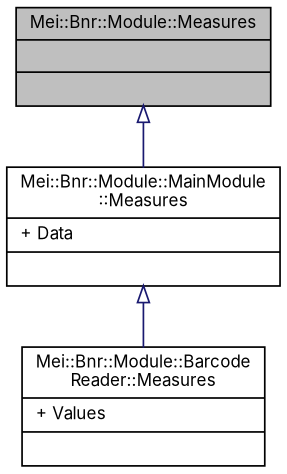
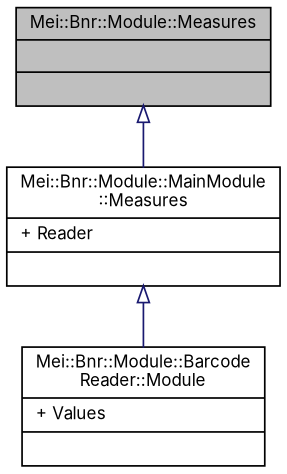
(47, 234) -> (57, 234)
(143, 381) -> (143, 381)
